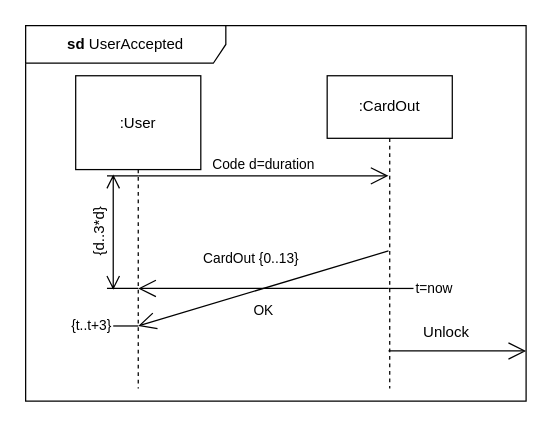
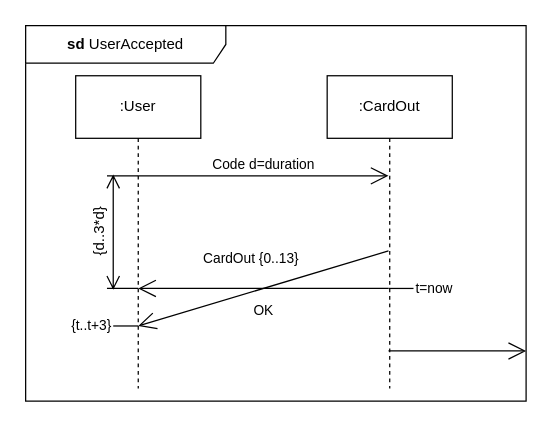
(138, 123) -> (138, 107)
(446, 332) -> none
